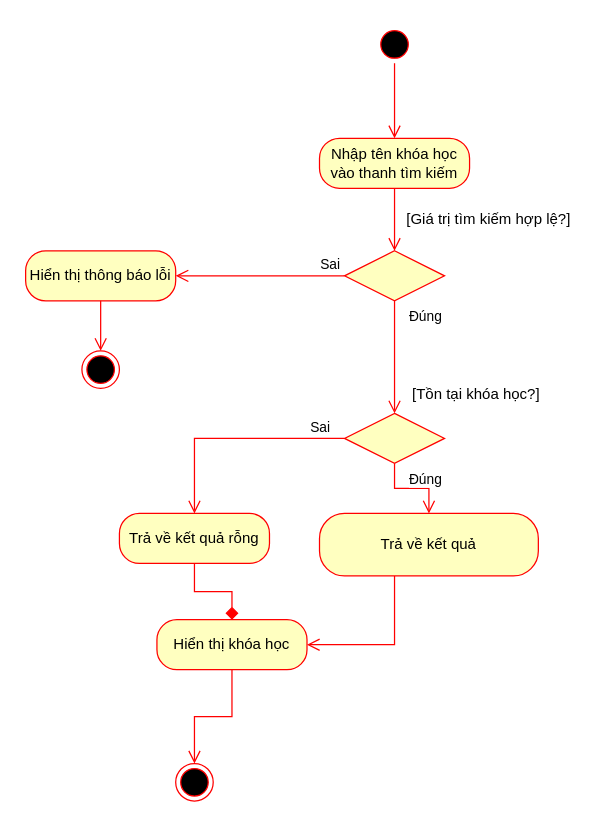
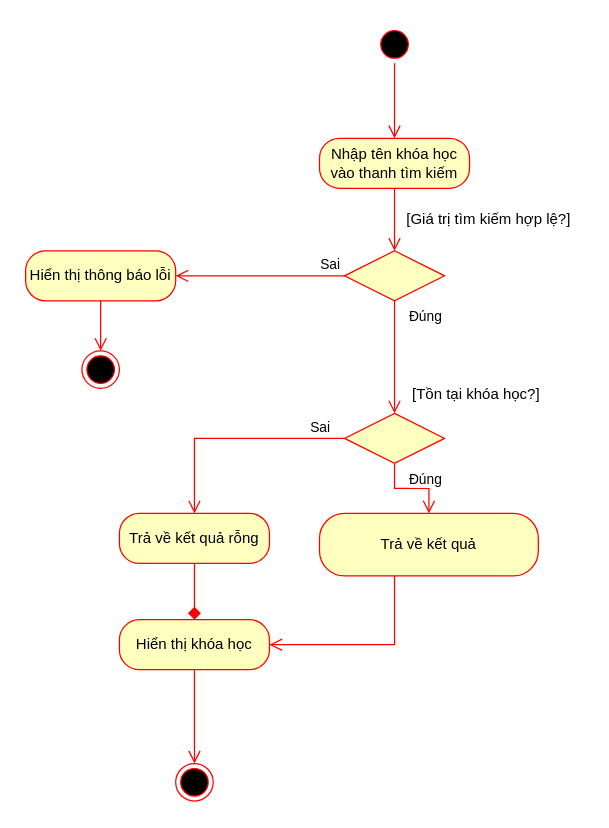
(232, 644) -> (194, 644)
